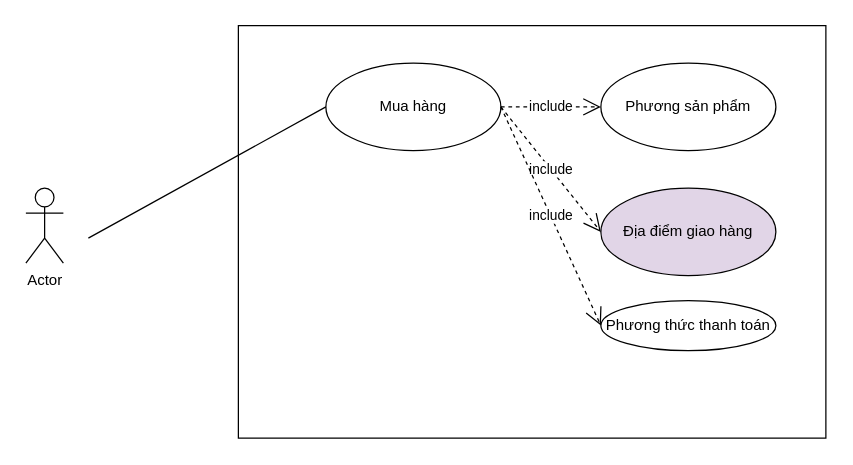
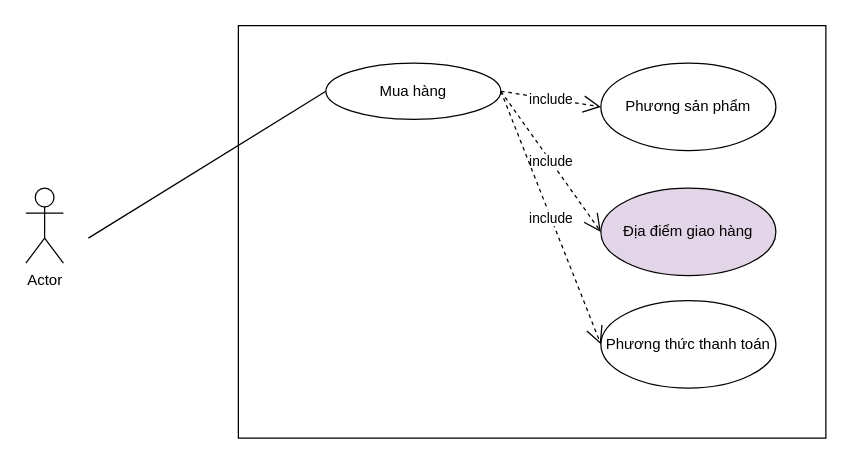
(413, 107) -> (413, 91)
(688, 326) -> (688, 344)
